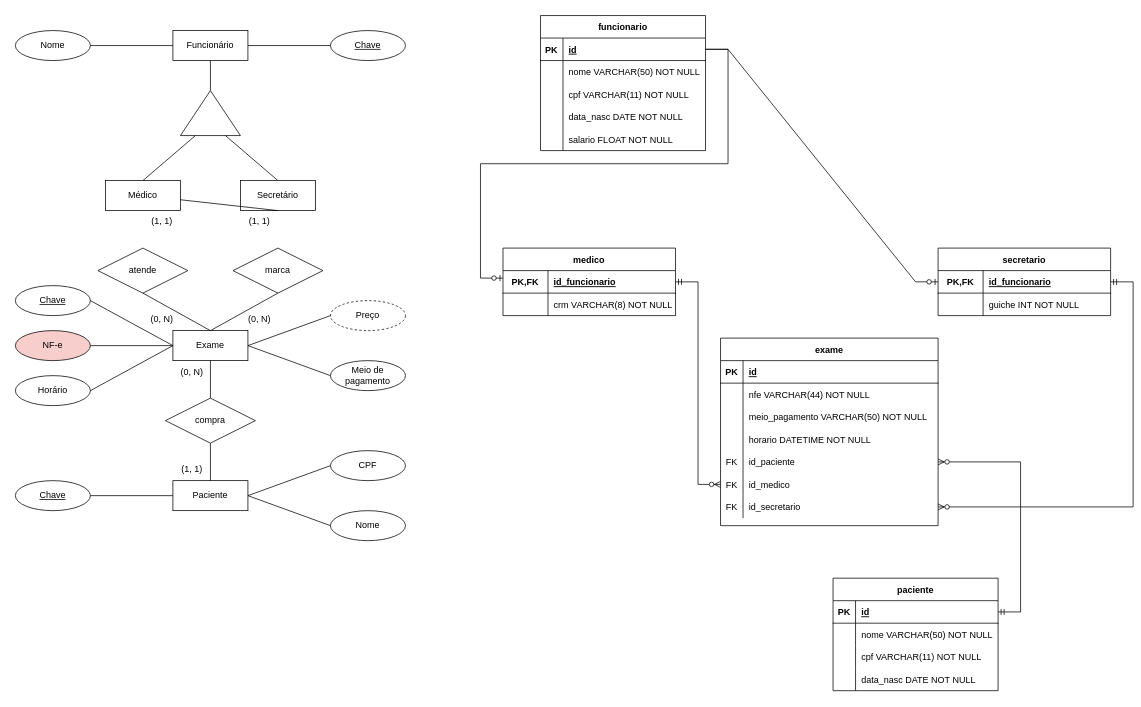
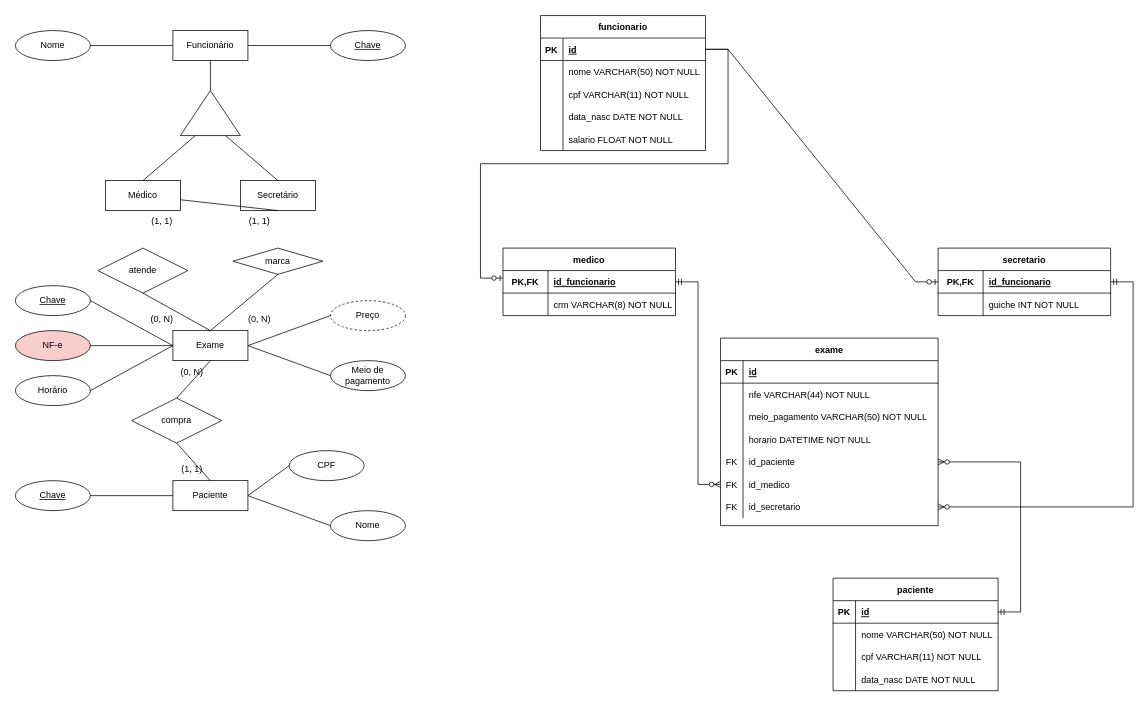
(278, 270) -> (278, 261)
(210, 420) -> (177, 420)
(368, 465) -> (327, 465)
